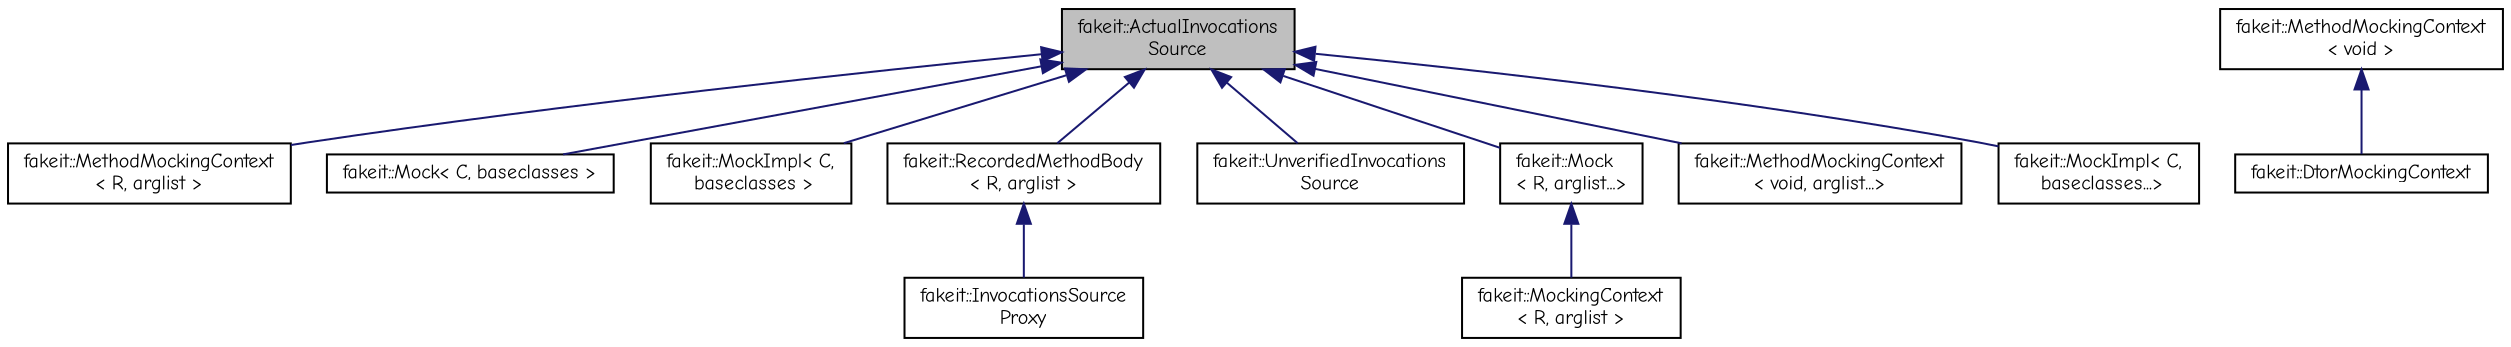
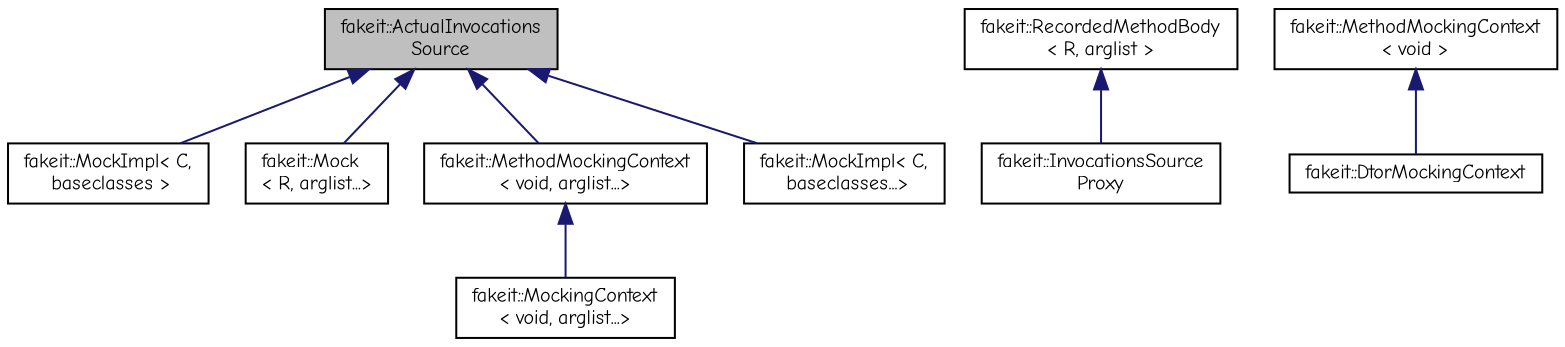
(1093, 113) -> none
(149, 173) -> none
(470, 173) -> none
(1331, 173) -> none
none -> (566, 308)
(1571, 308) -> none
